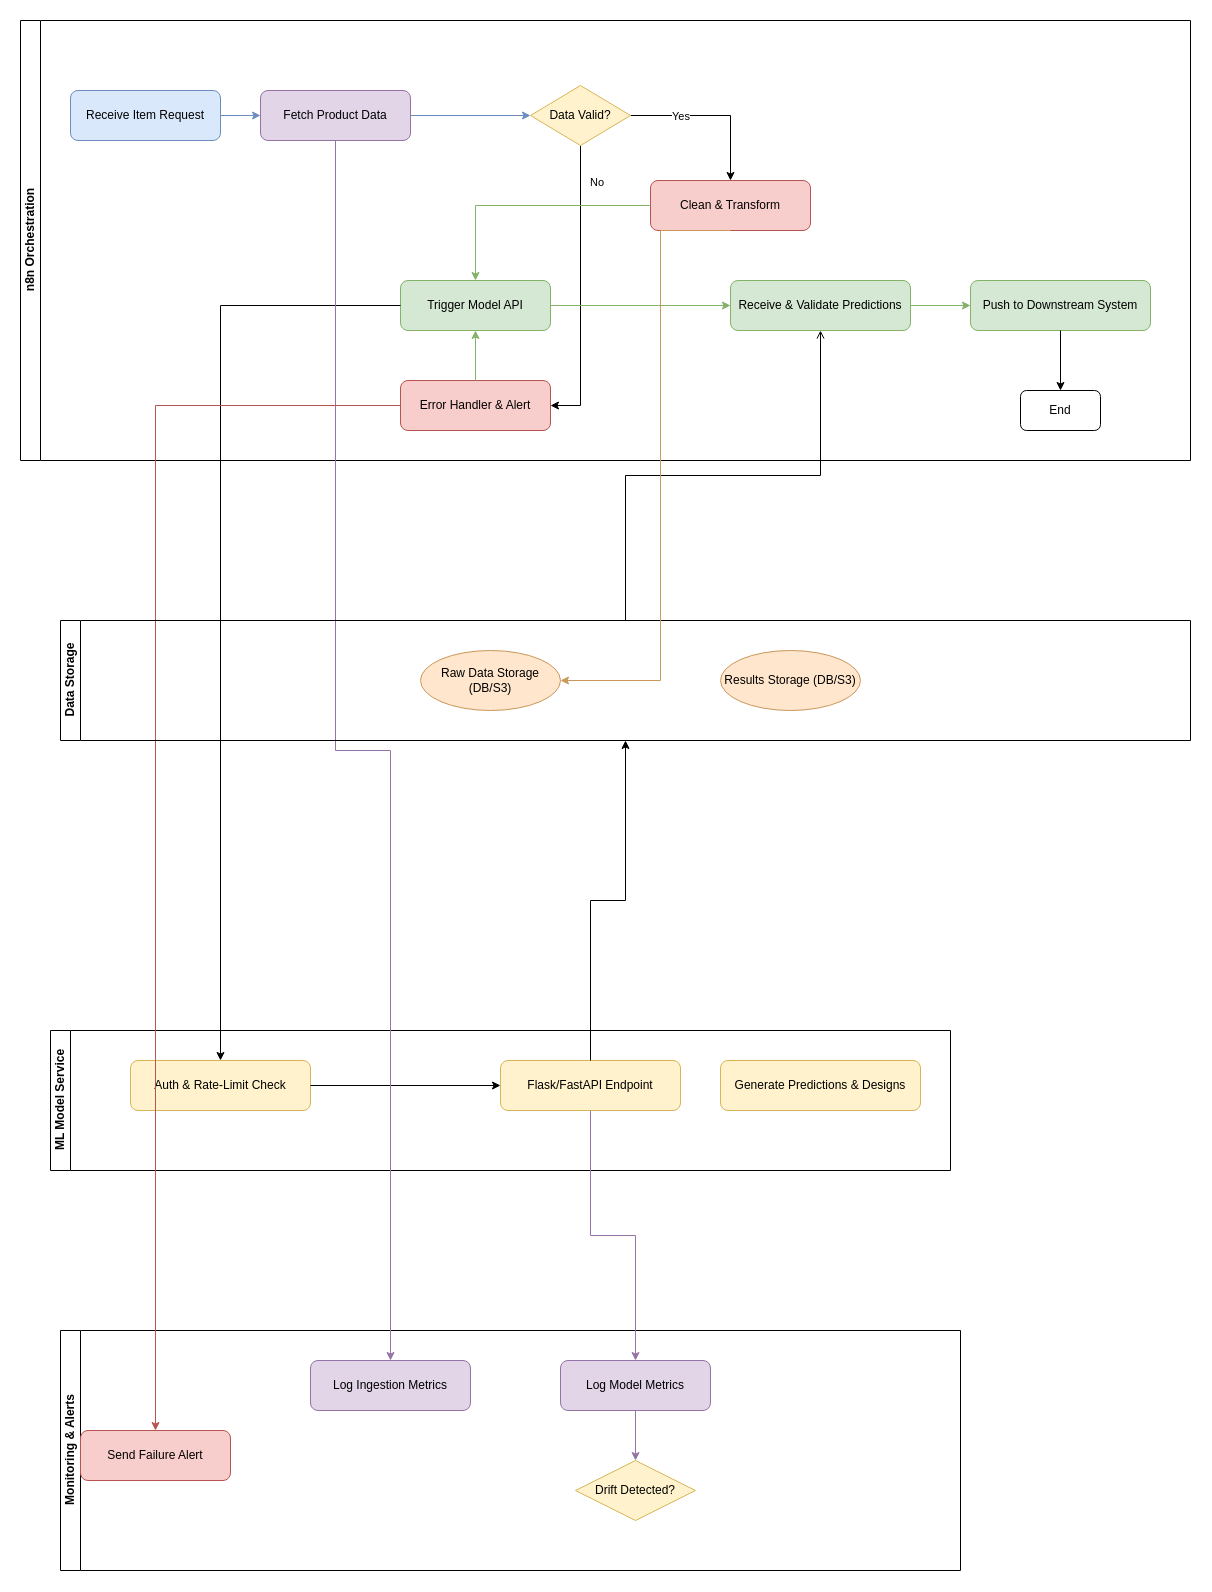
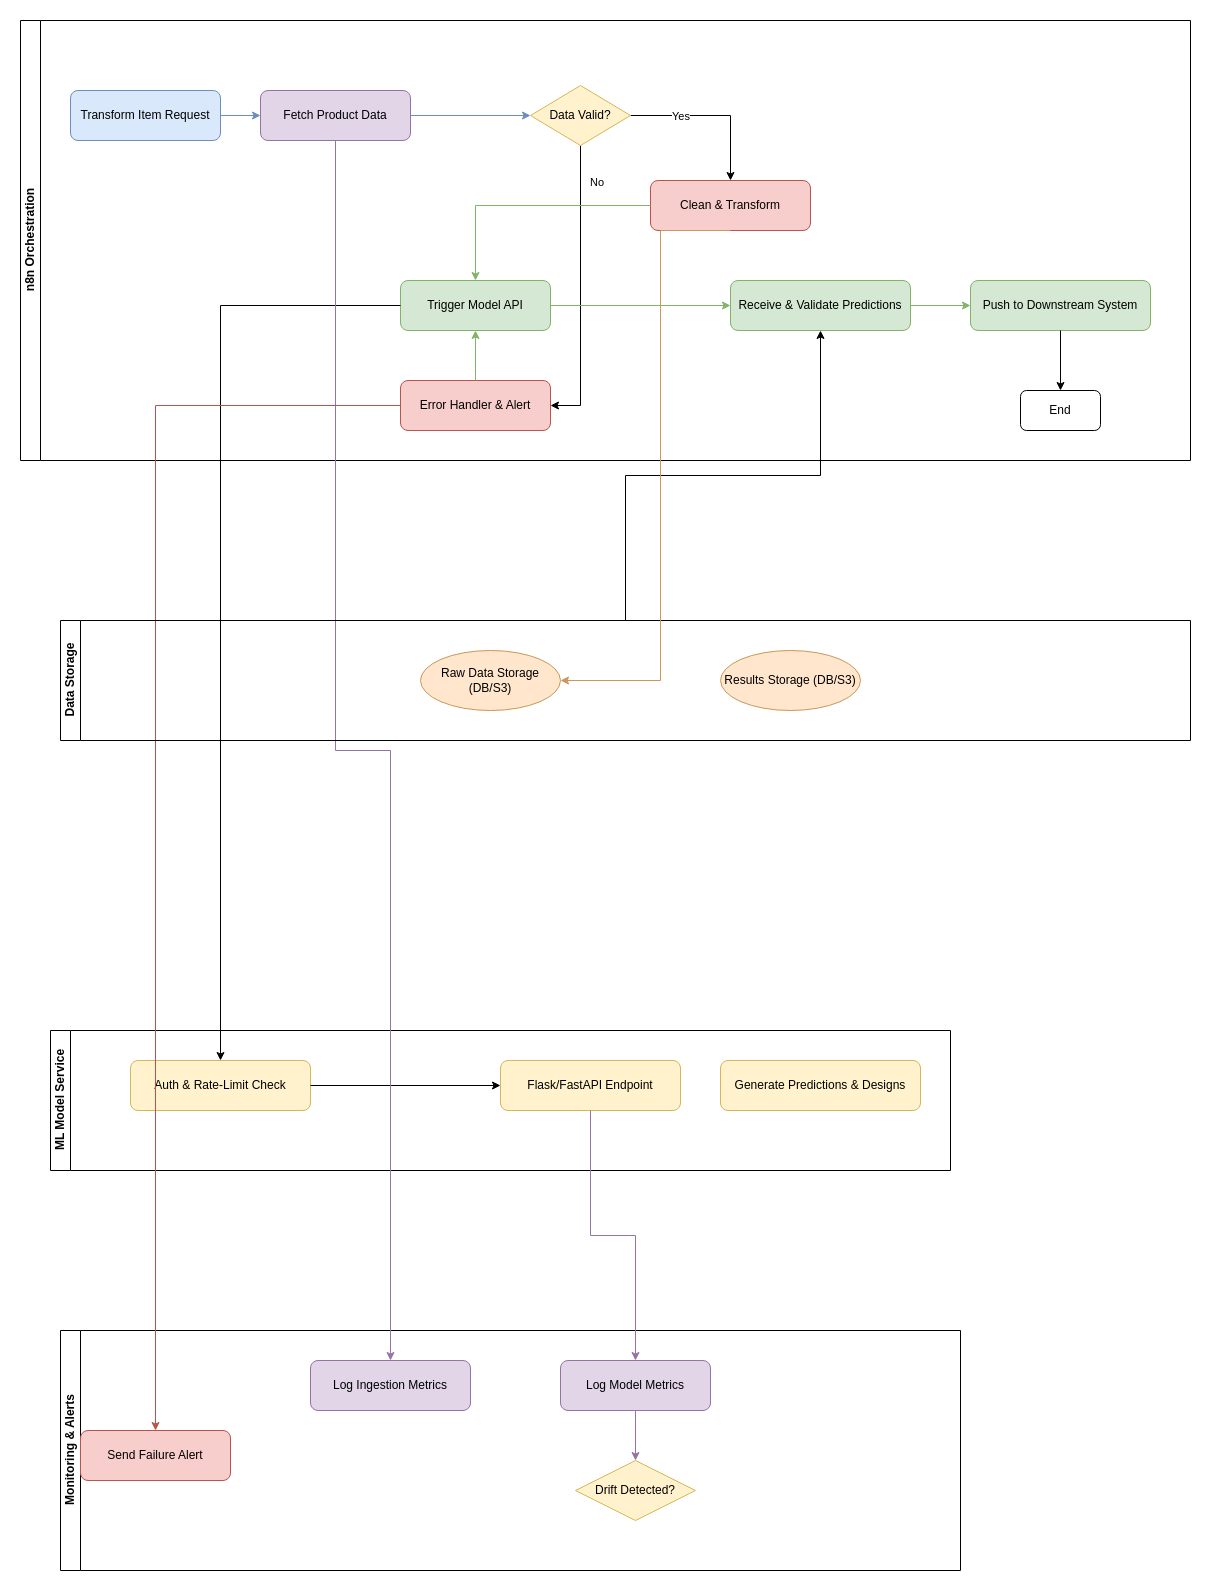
(146, 116) -> (146, 116)
(821, 336) -> (821, 338)
(605, 901) -> none
